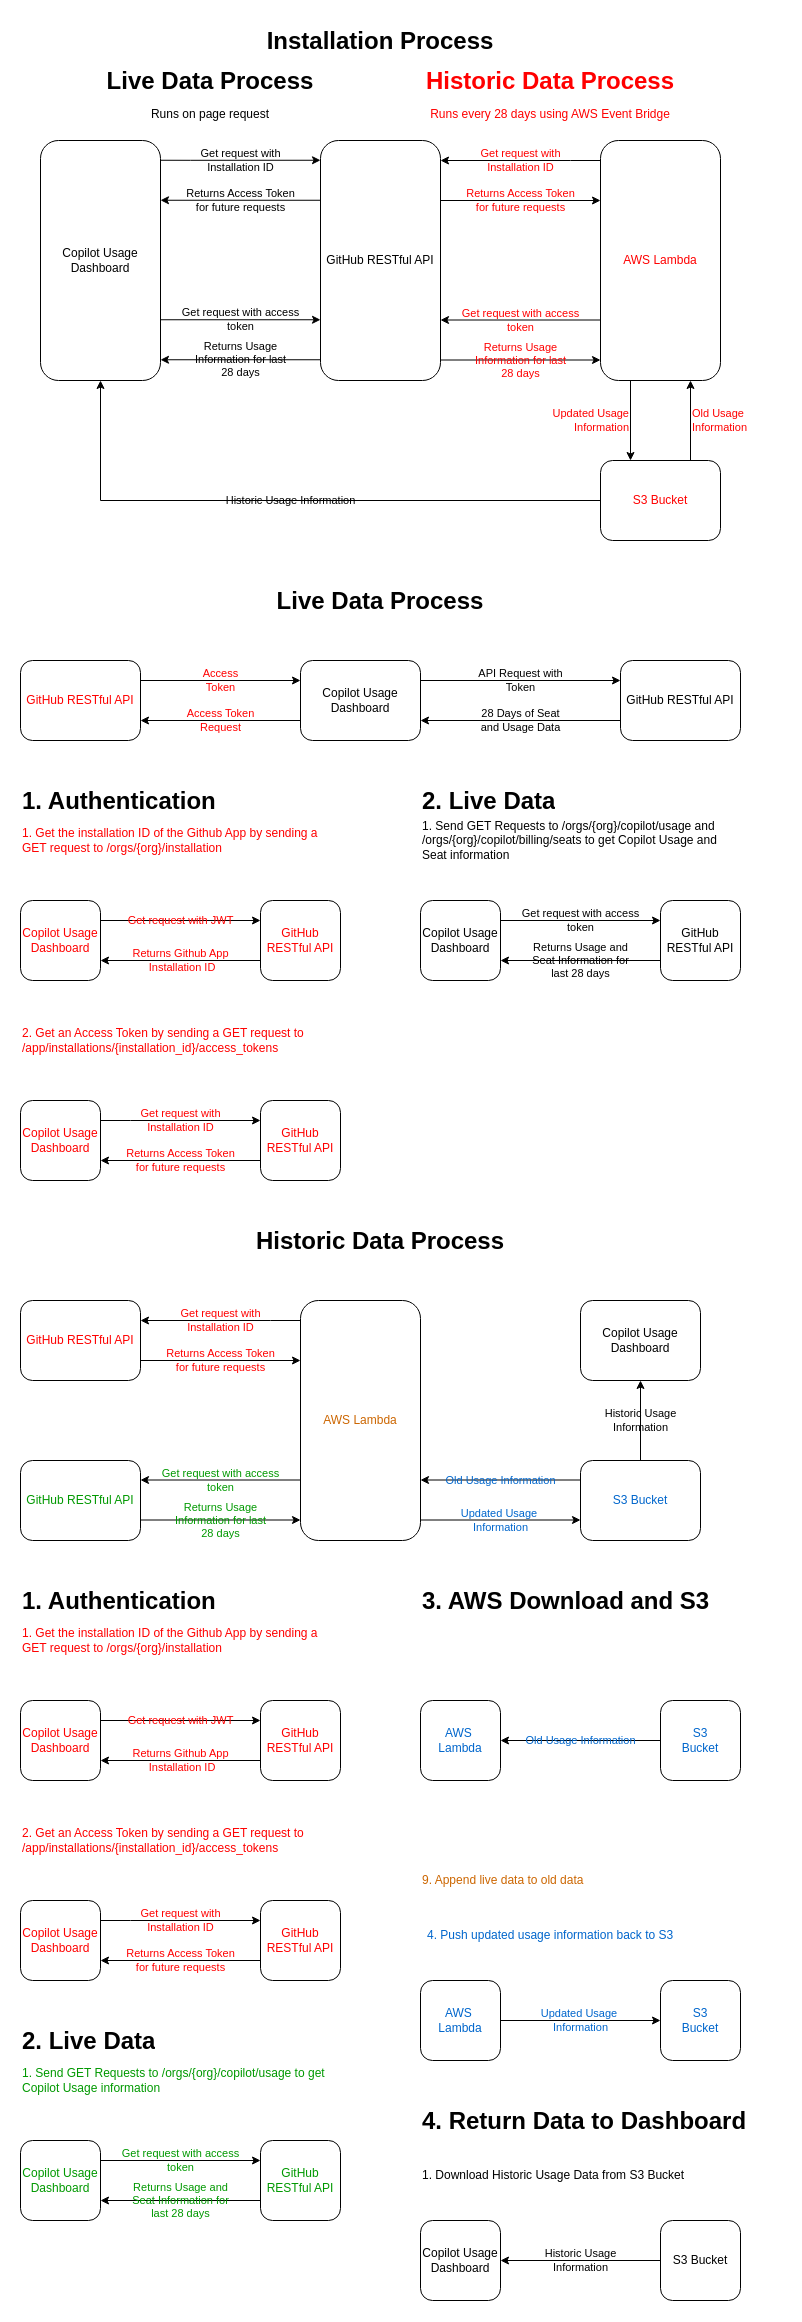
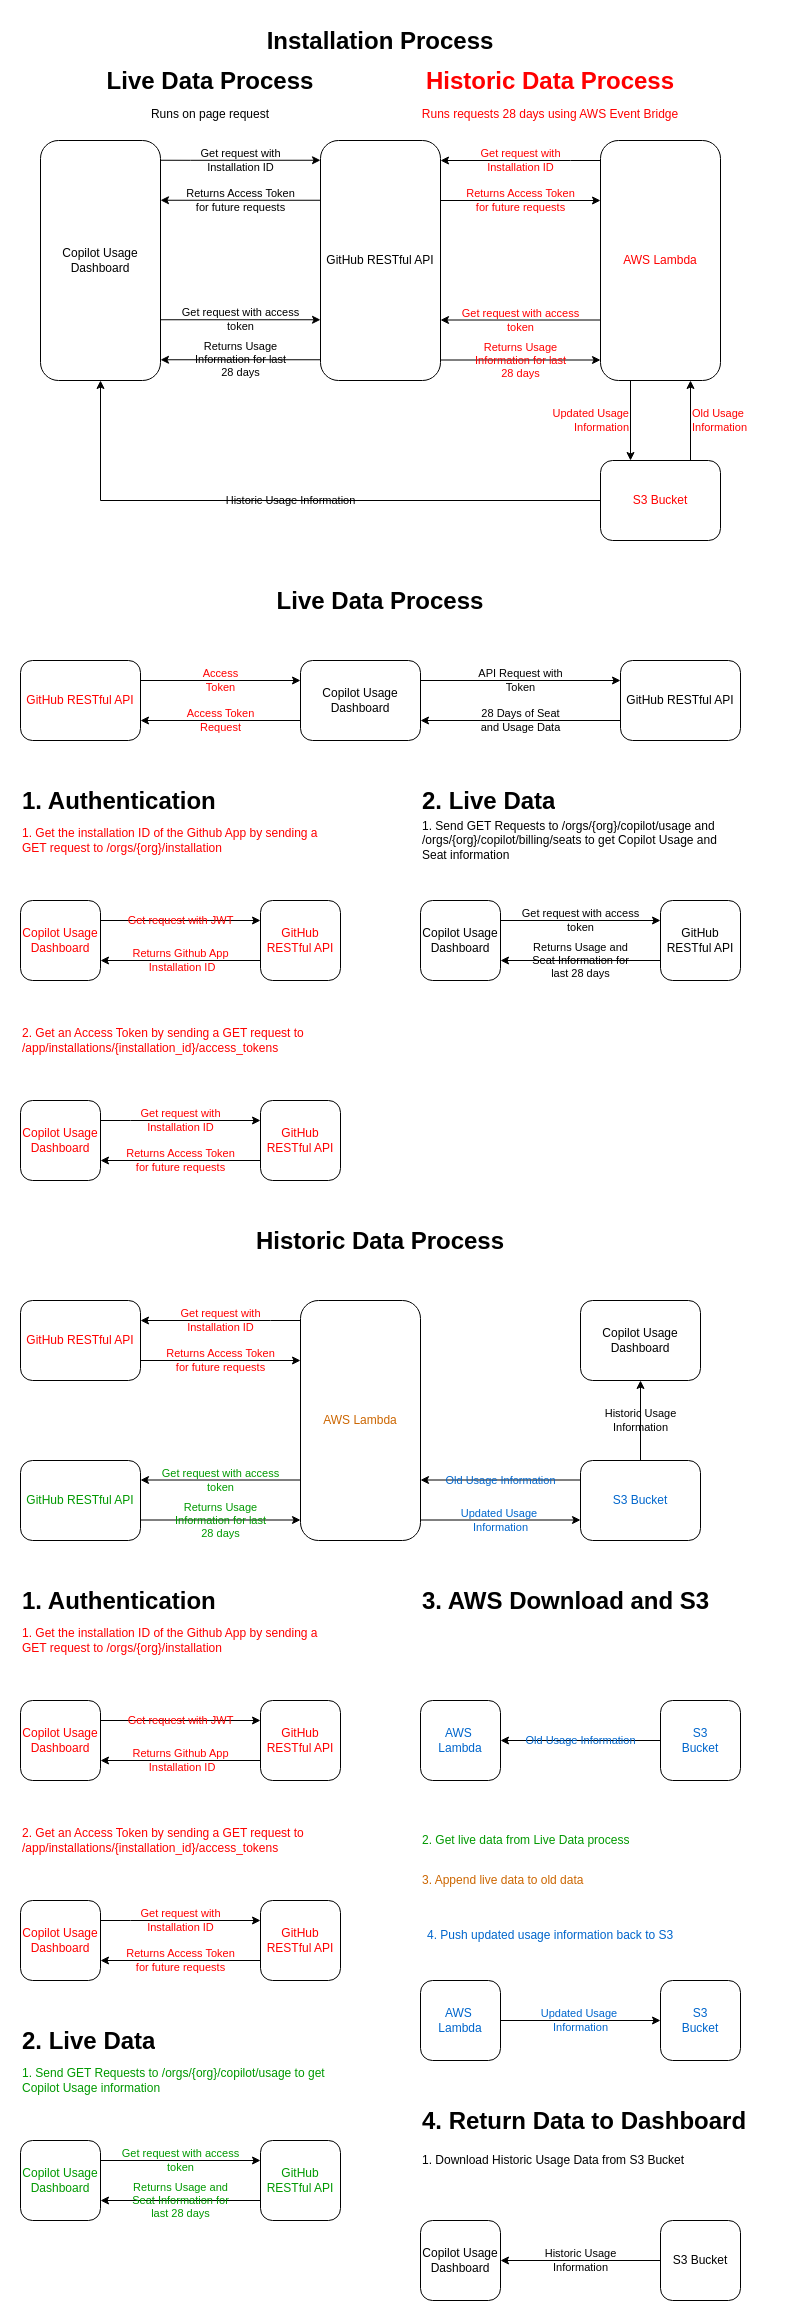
(551, 115) -> (551, 115)
none -> (581, 1841)
(511, 1881) -> (511, 1881)
(581, 2176) -> (581, 2161)
